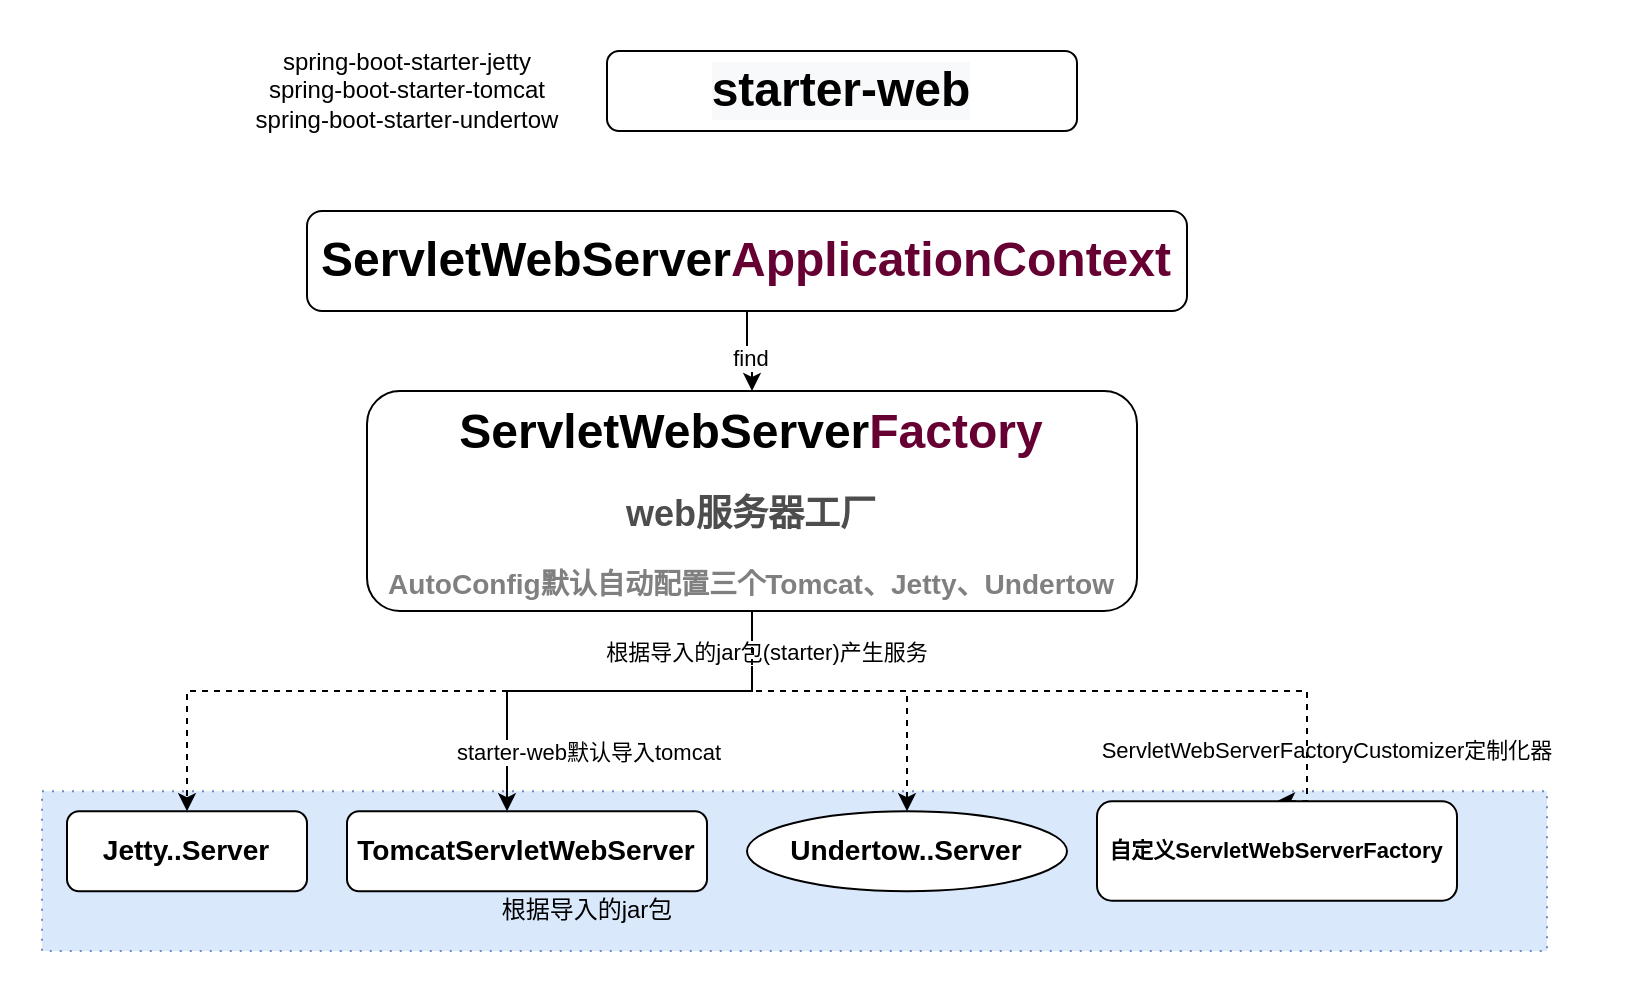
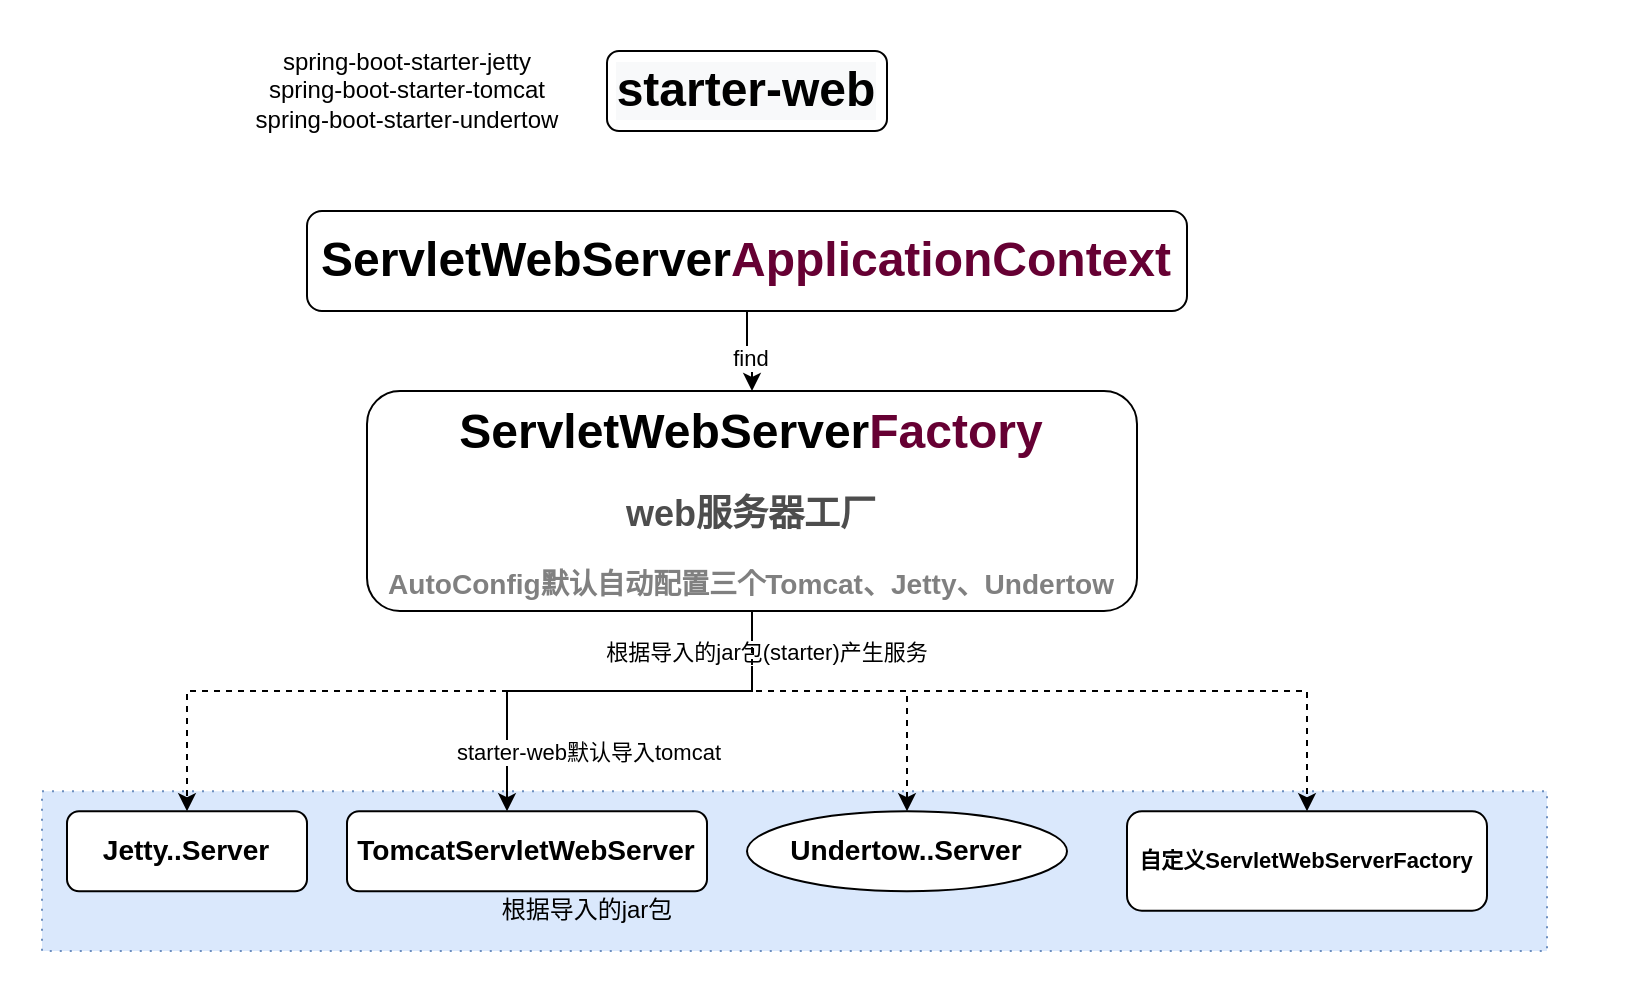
(842, 91) -> (747, 91)
(1327, 751) -> none
(1277, 851) -> (1307, 861)
